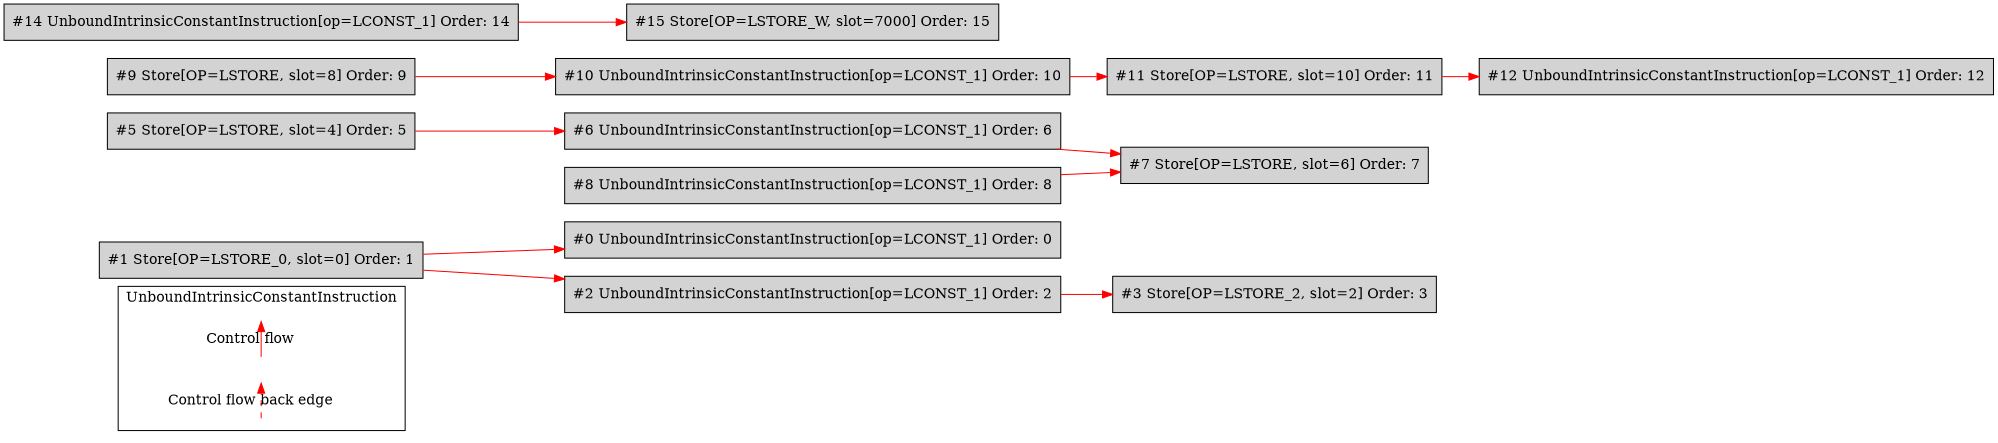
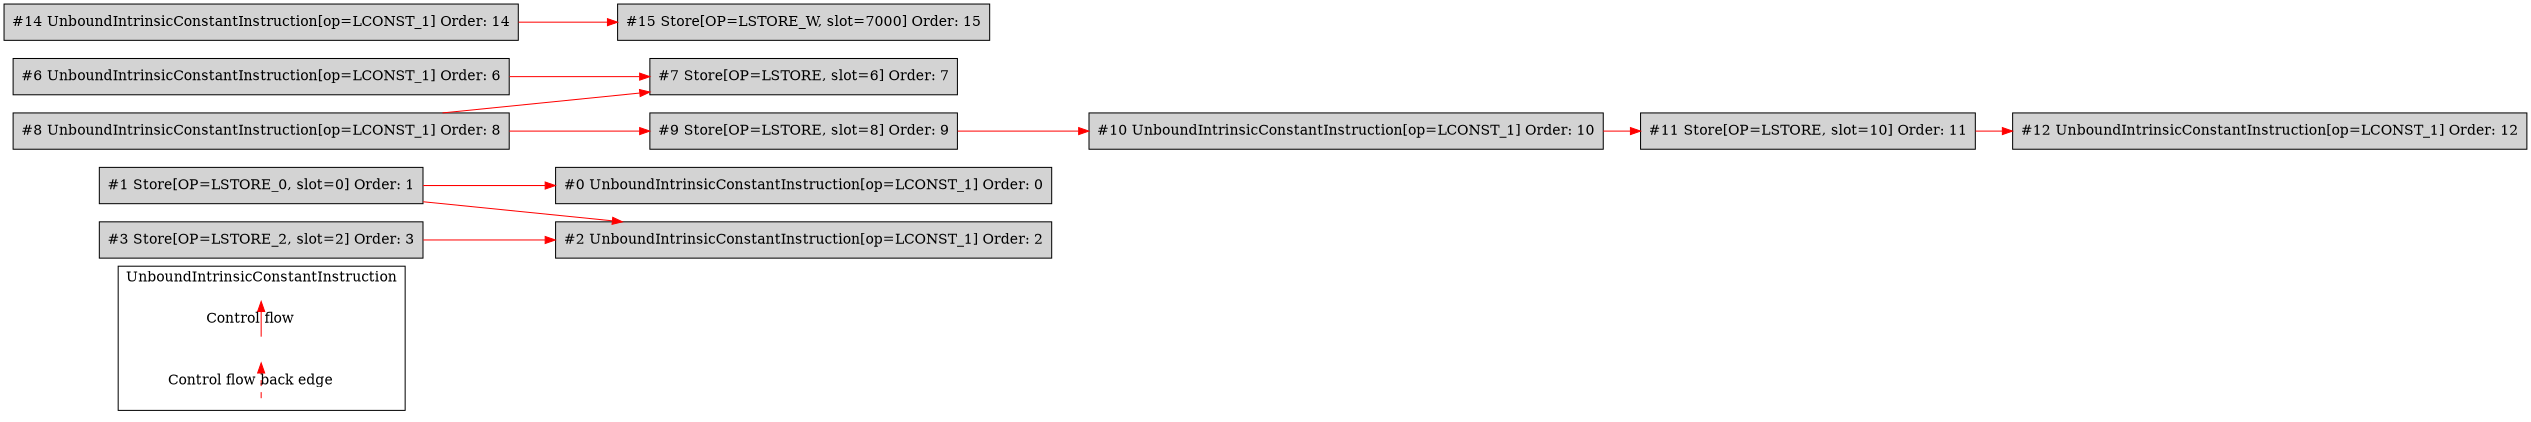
(261, 131) -> none
none -> (574, 131)
(1082, 294) -> (484, 240)
